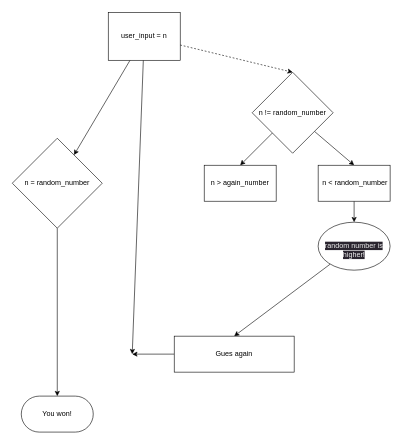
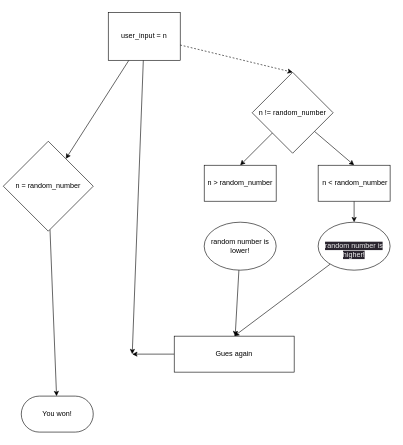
(57, 183) -> (48, 186)
(240, 183) -> (240, 183)
none -> (240, 246)
none -> (239, 275)
